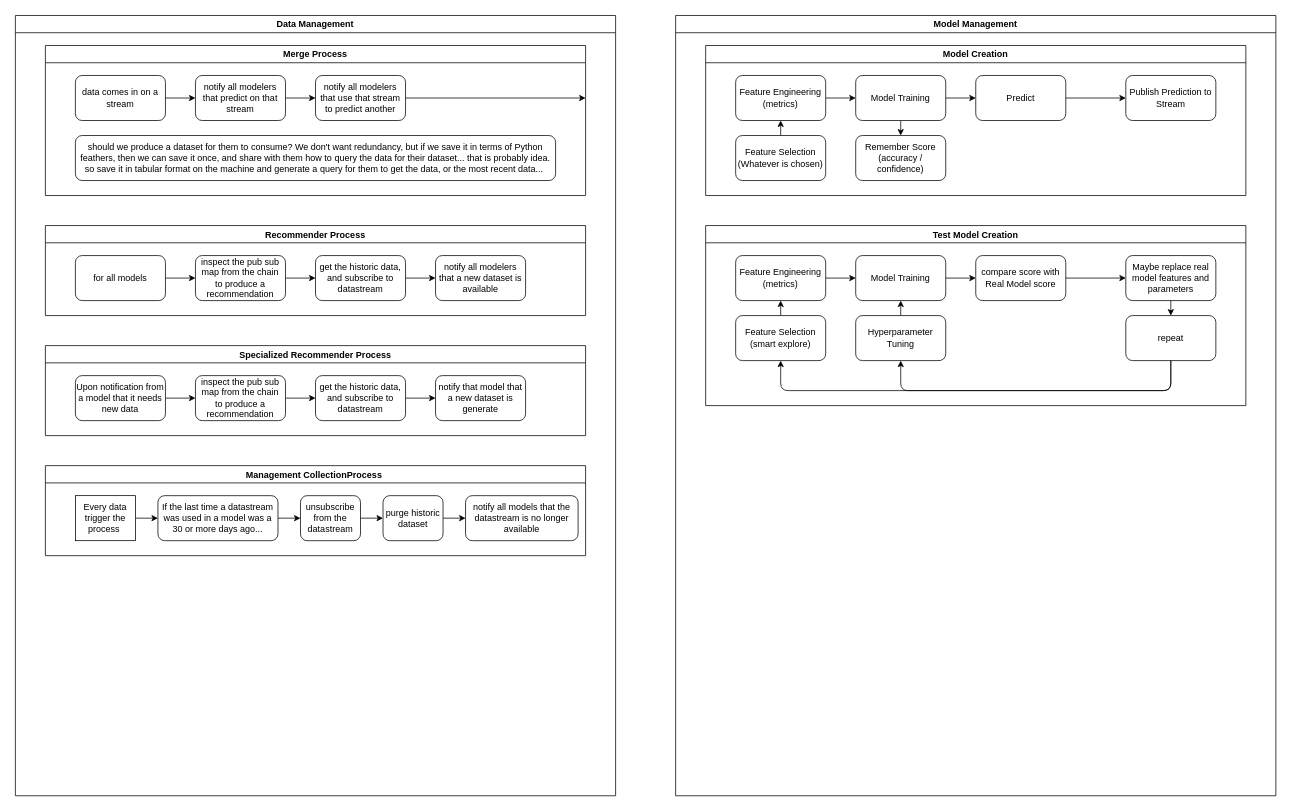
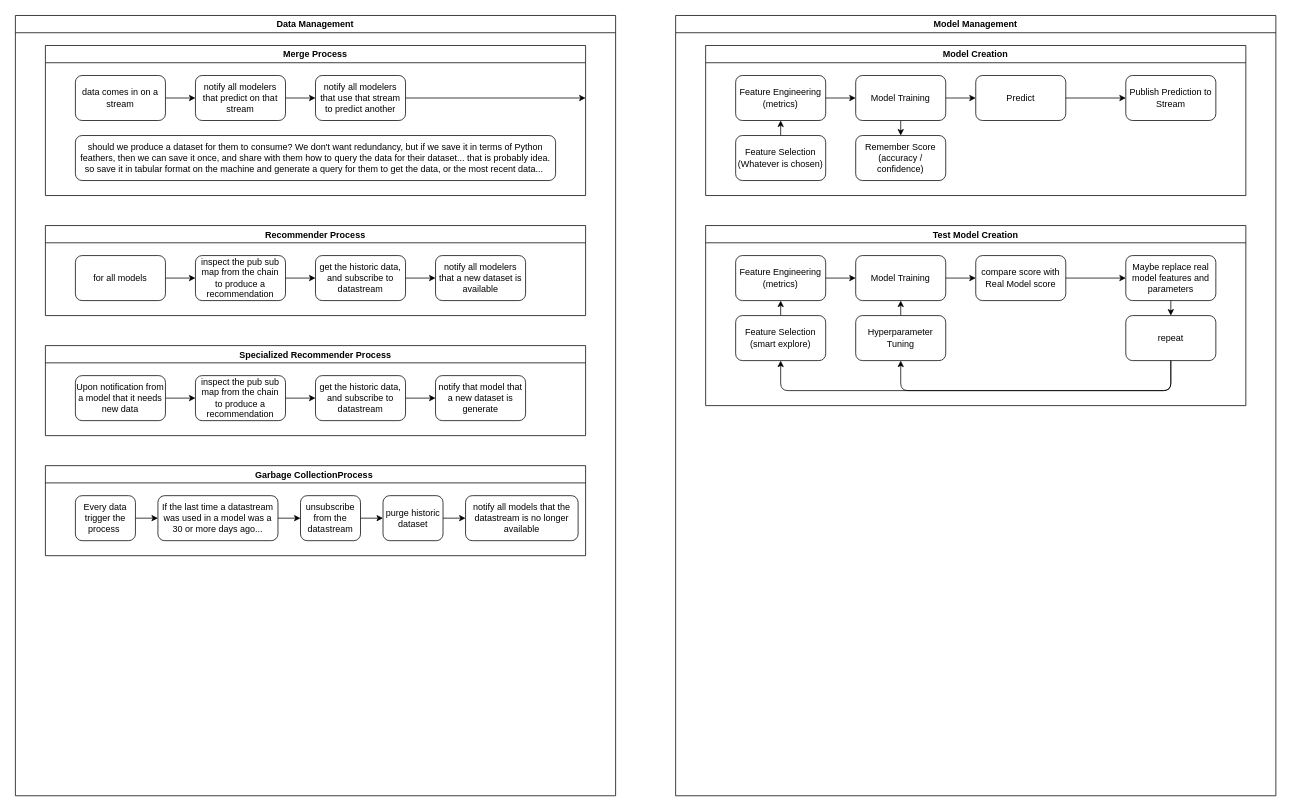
(315, 474) -> (315, 474)
(105, 518) -> (105, 518)
